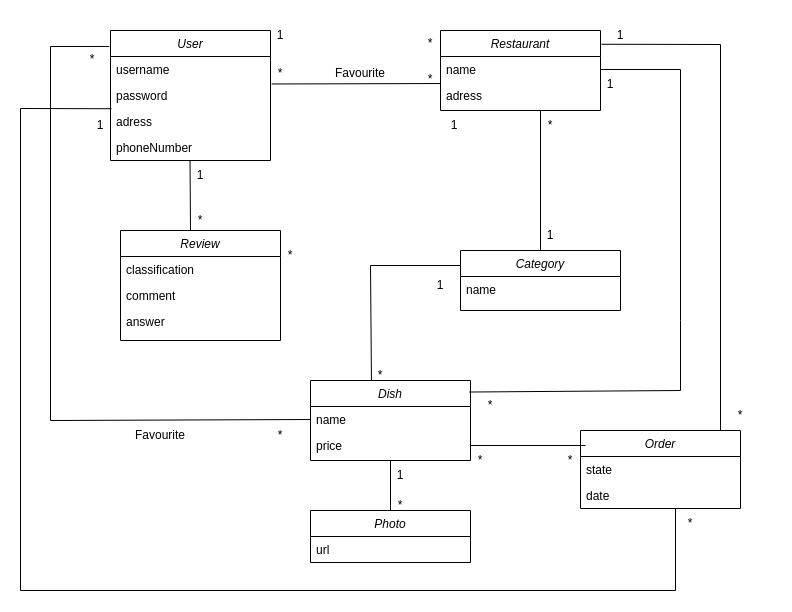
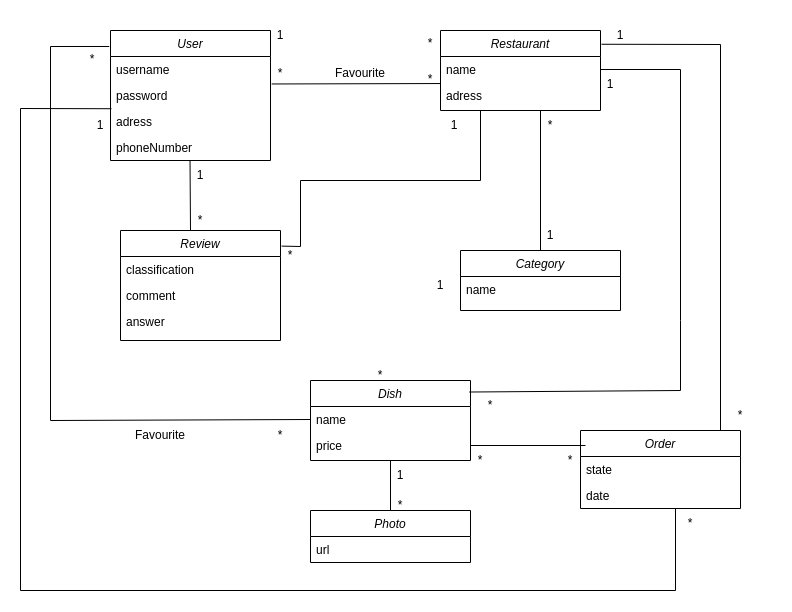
none -> (383, 181)
(371, 279) -> none
